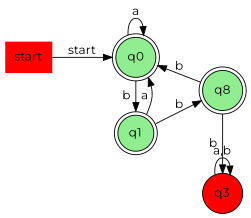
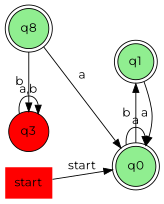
(179, 67) -> (82, 75)
(175, 114) -> none
